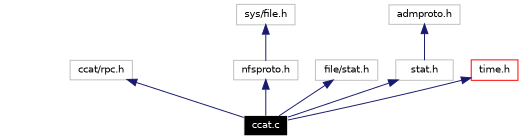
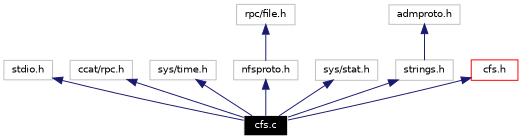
(266, 15) -> (266, 15)
none -> (28, 70)
none -> (183, 70)
(347, 70) -> (347, 70)
(424, 70) -> (424, 70)
(495, 70) -> (495, 70)
(266, 126) -> (266, 126)
